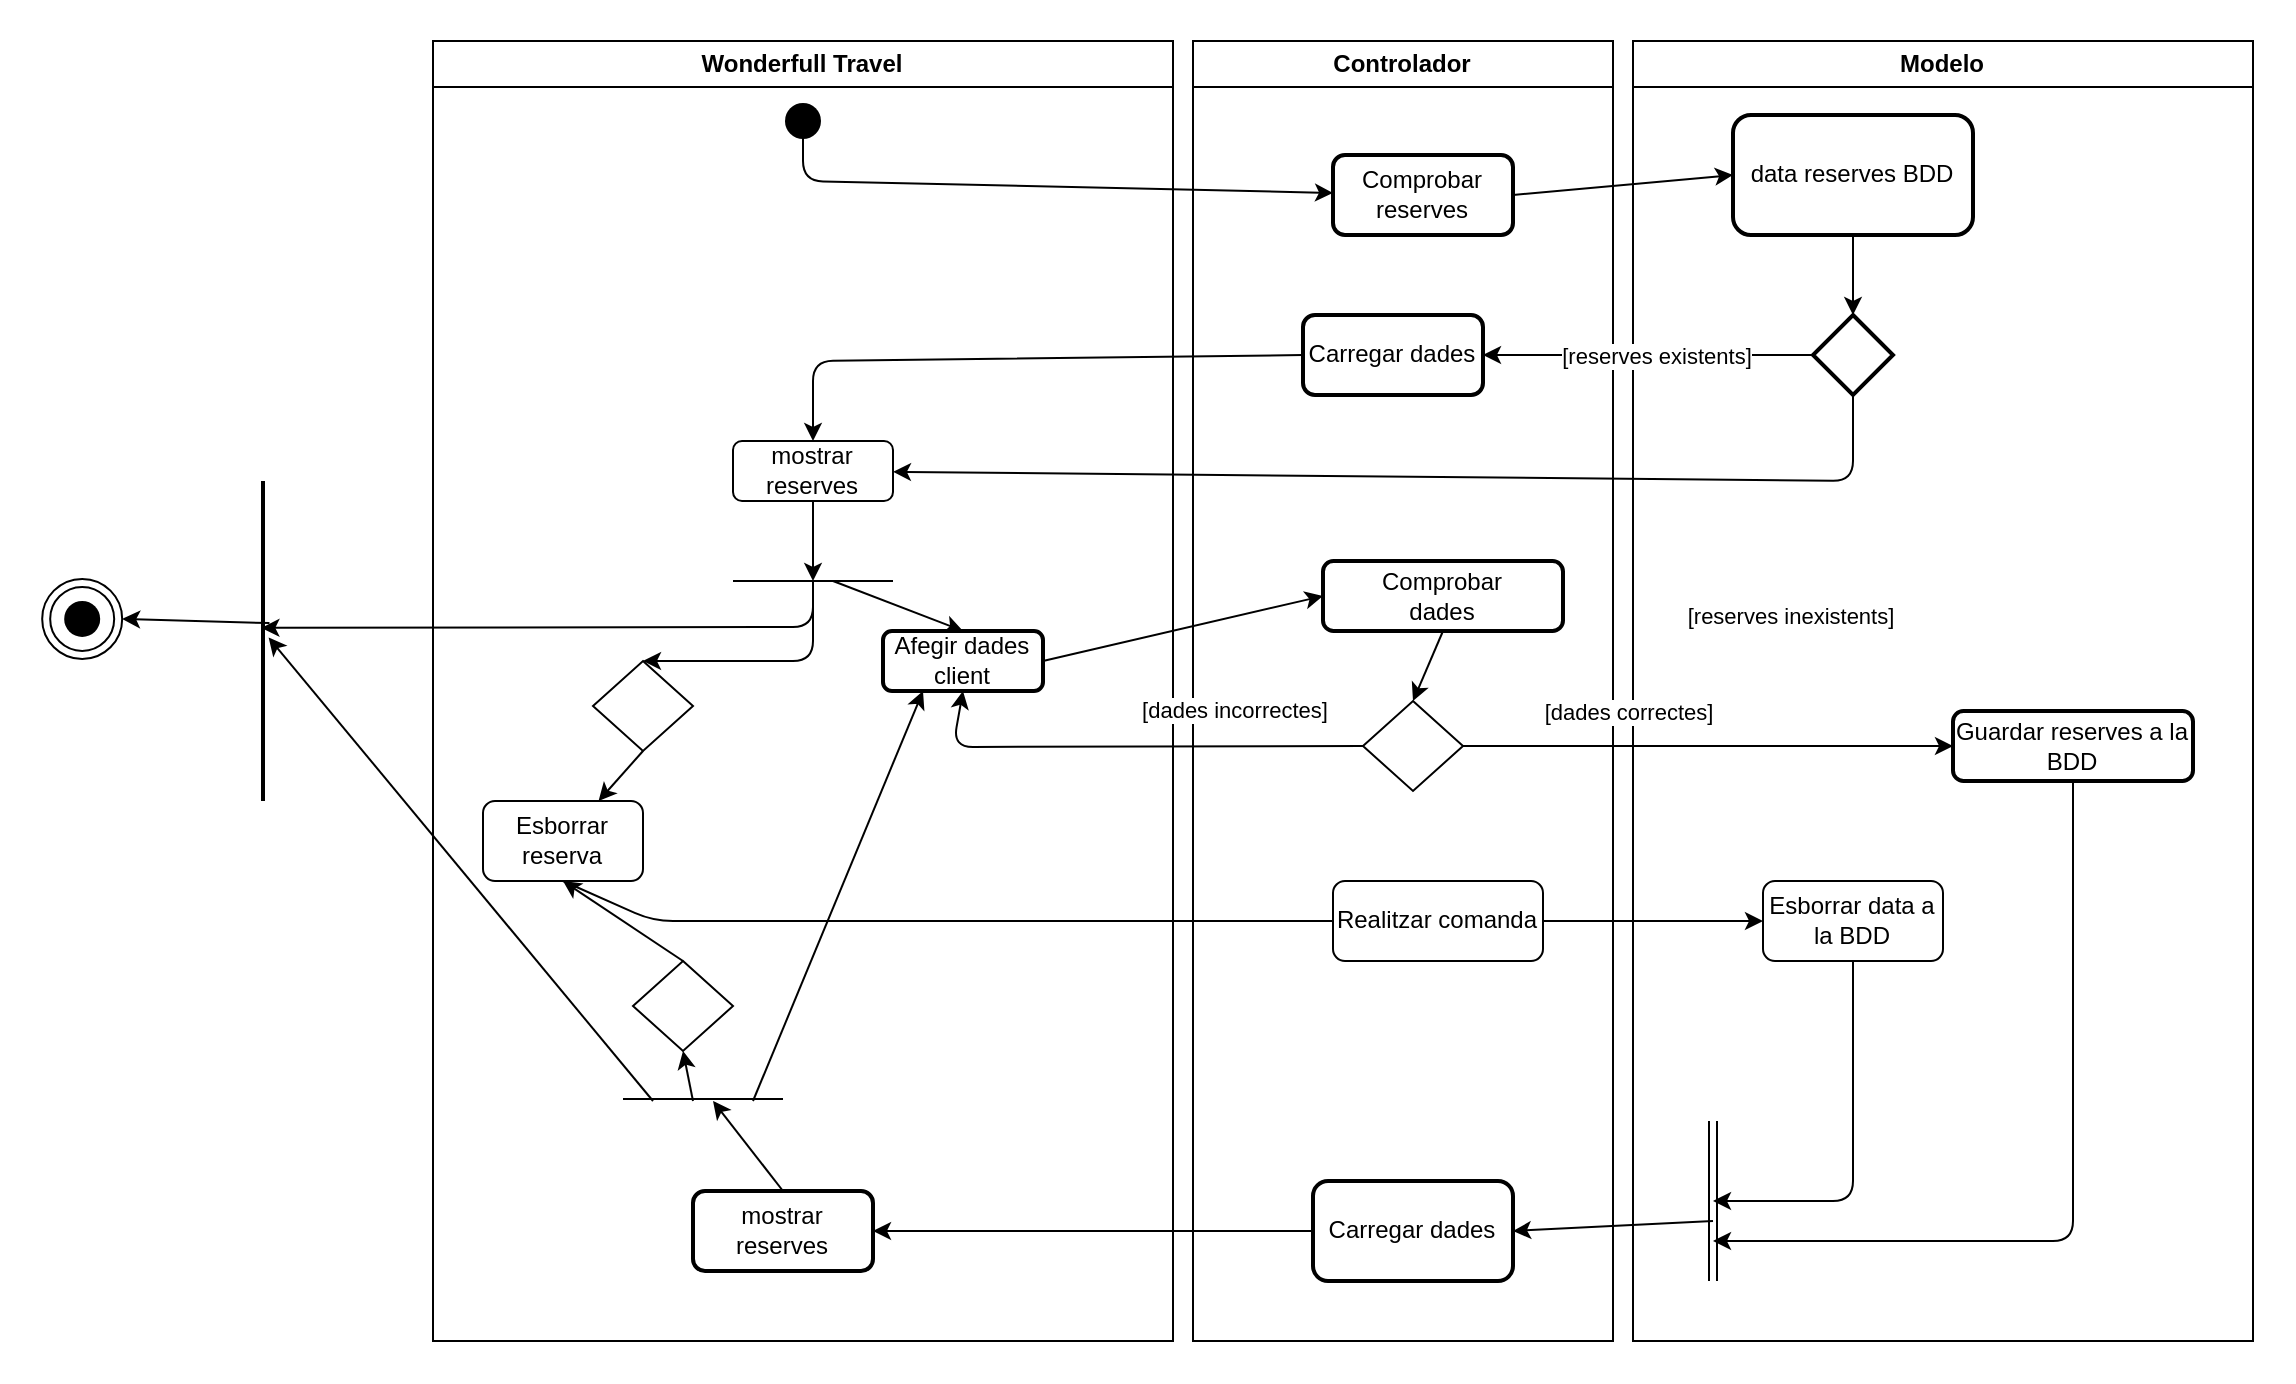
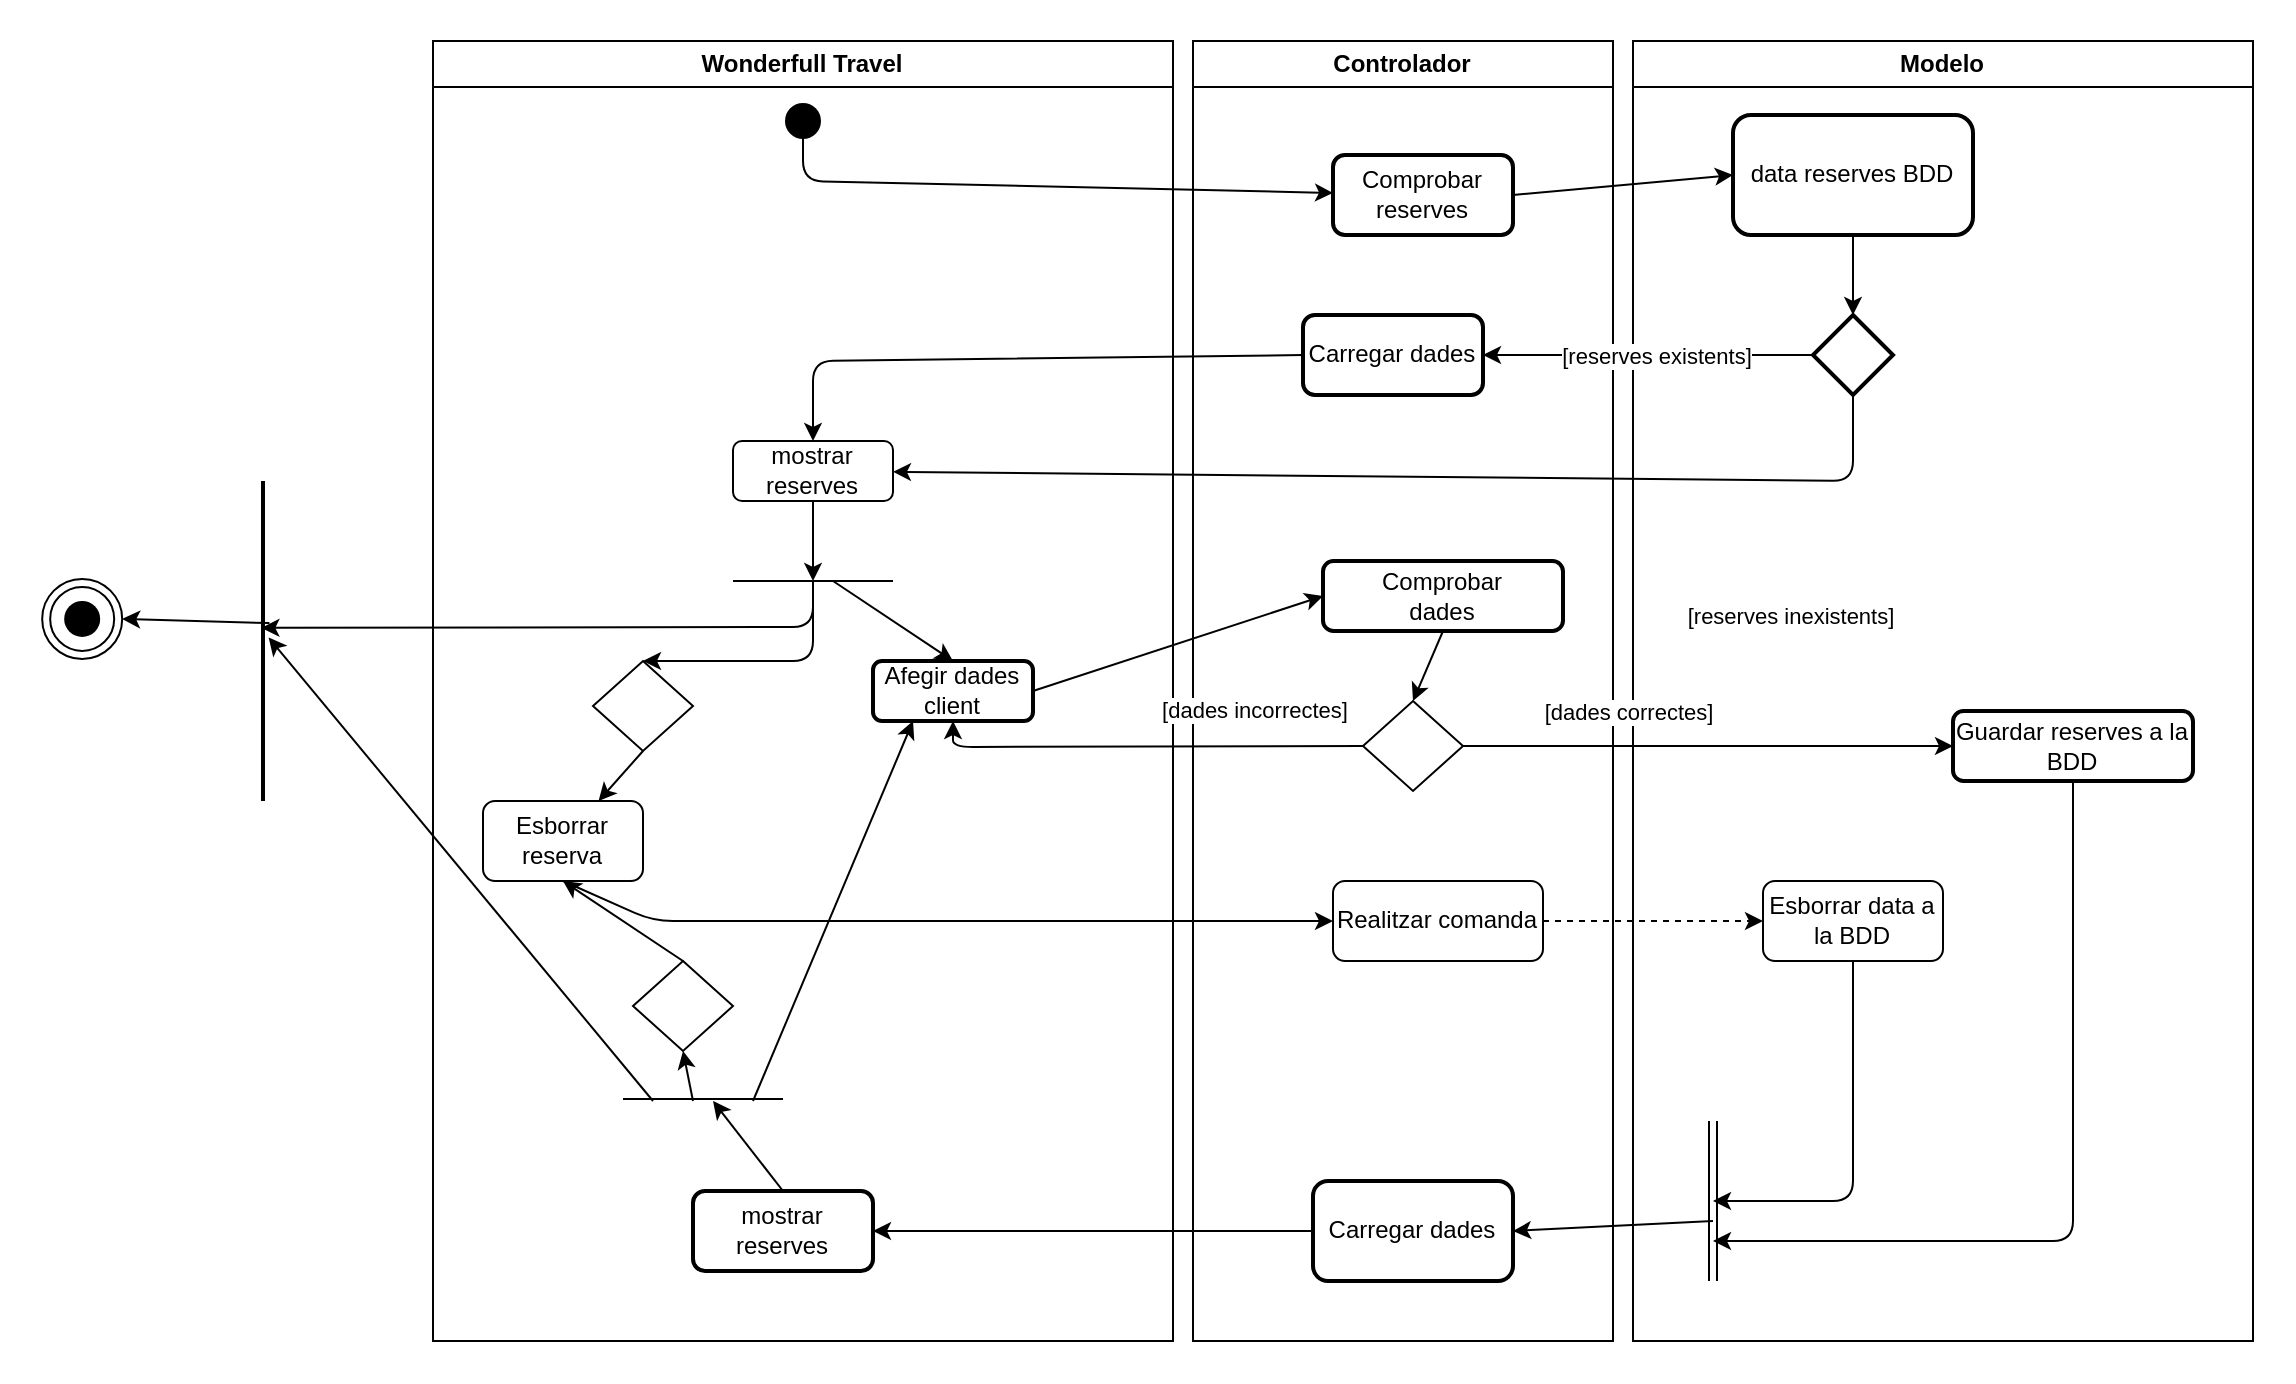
(963, 661) -> (953, 691)
(1323, 921) -> (1318, 921)
(1692, 921) -> (1692, 921)
